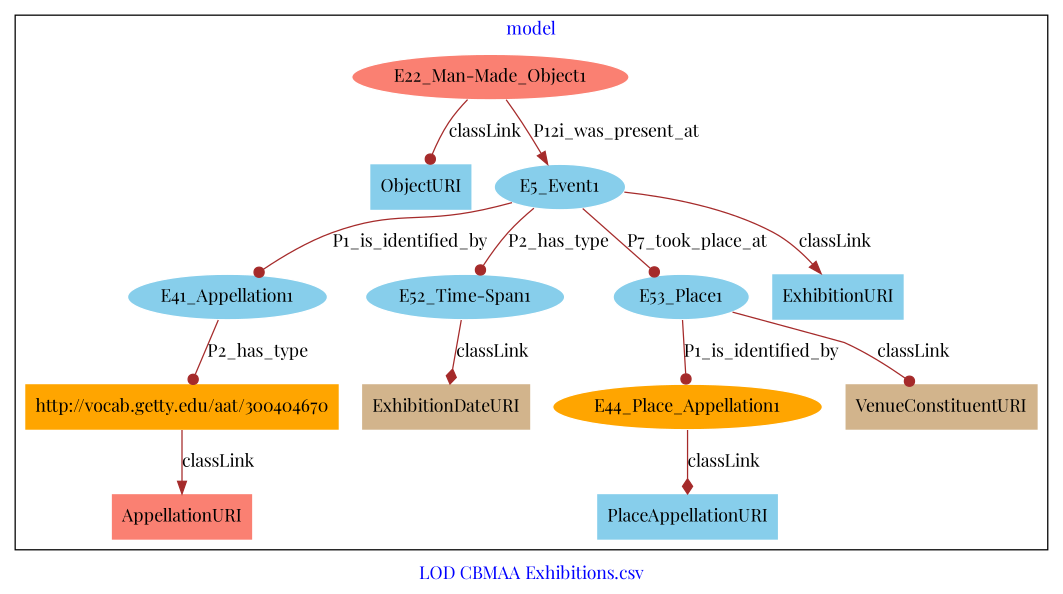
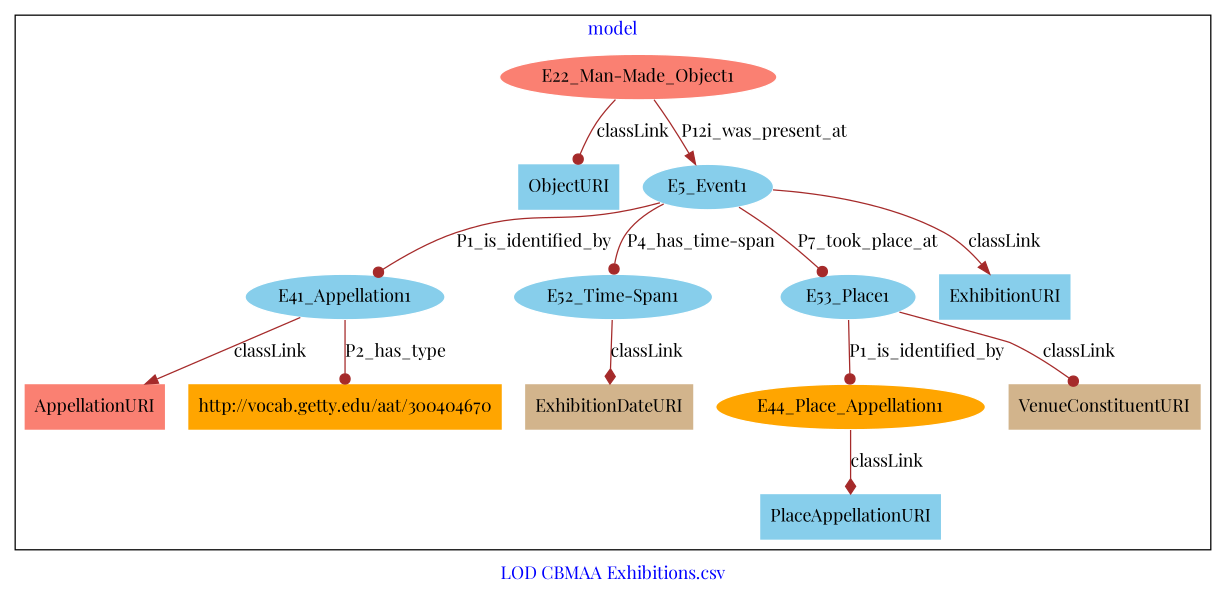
(559, 242) -> (701, 242)
(182, 456) -> (229, 348)
